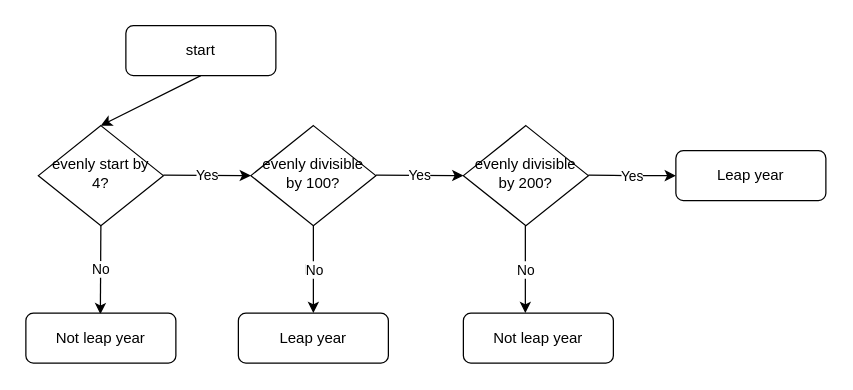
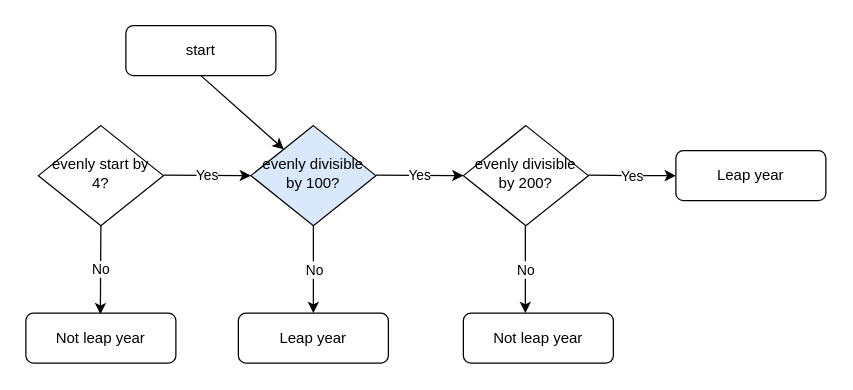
(155, 99) -> (239, 110)
(313, 176) -> (313, 176)
